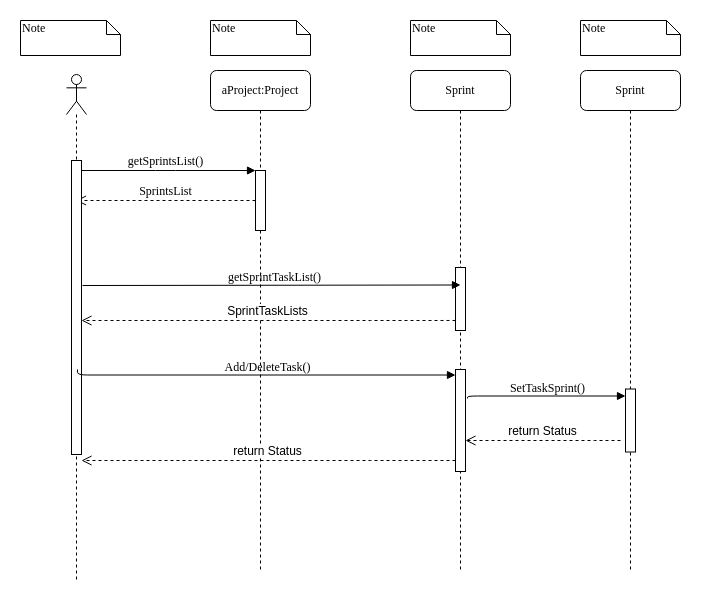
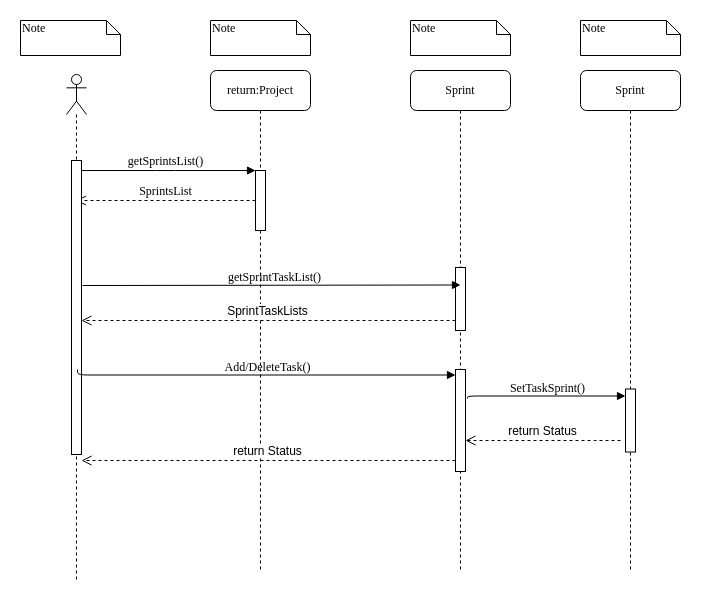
(261, 91) -> (261, 91)
